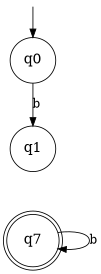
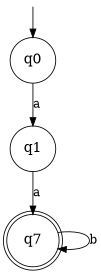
(37, 105) -> (37, 105)
none -> (33, 189)
